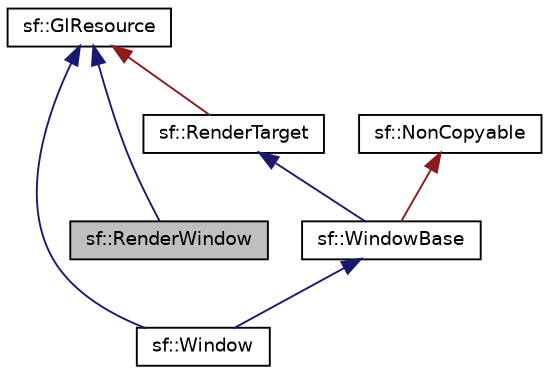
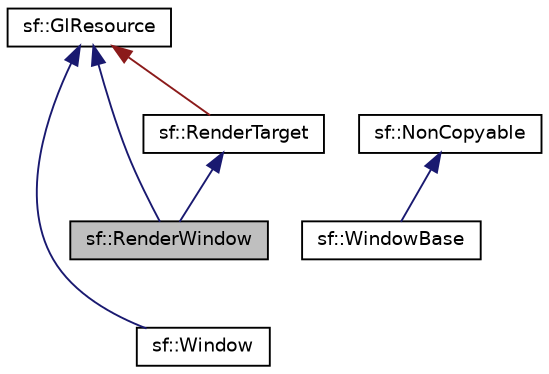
(321, 193) -> (196, 195)
(416, 196) -> (416, 196)
(289, 298) -> none
